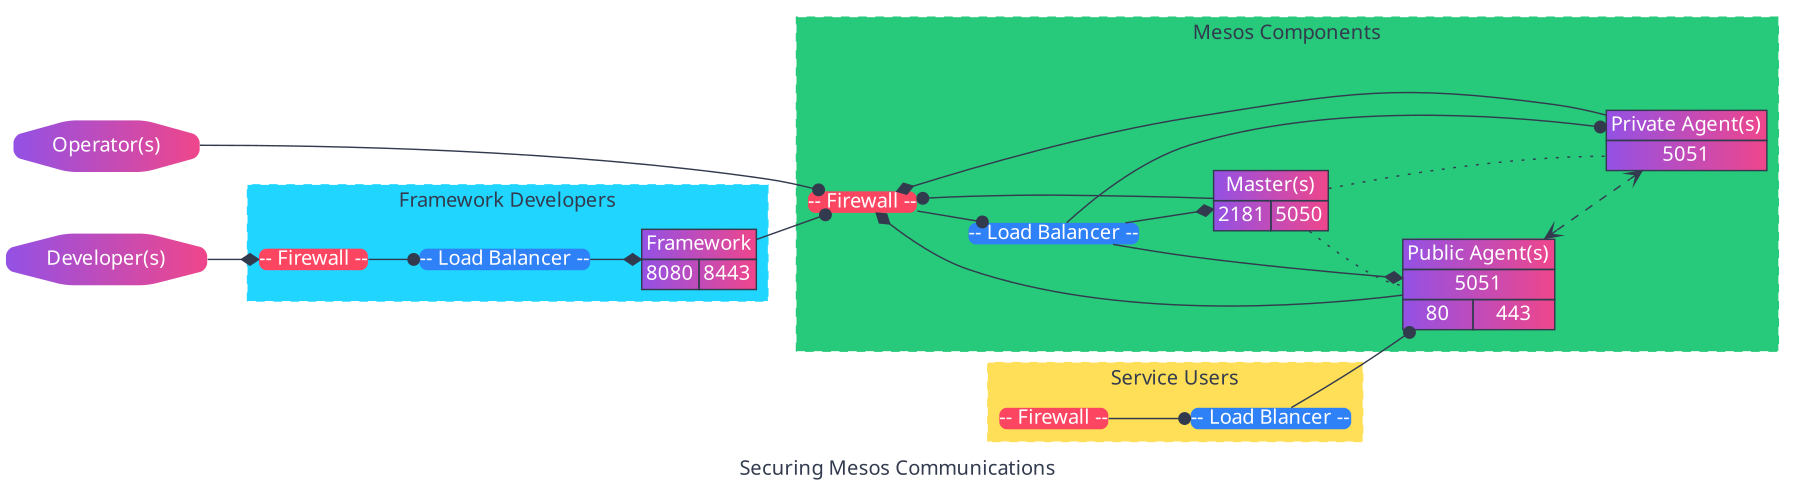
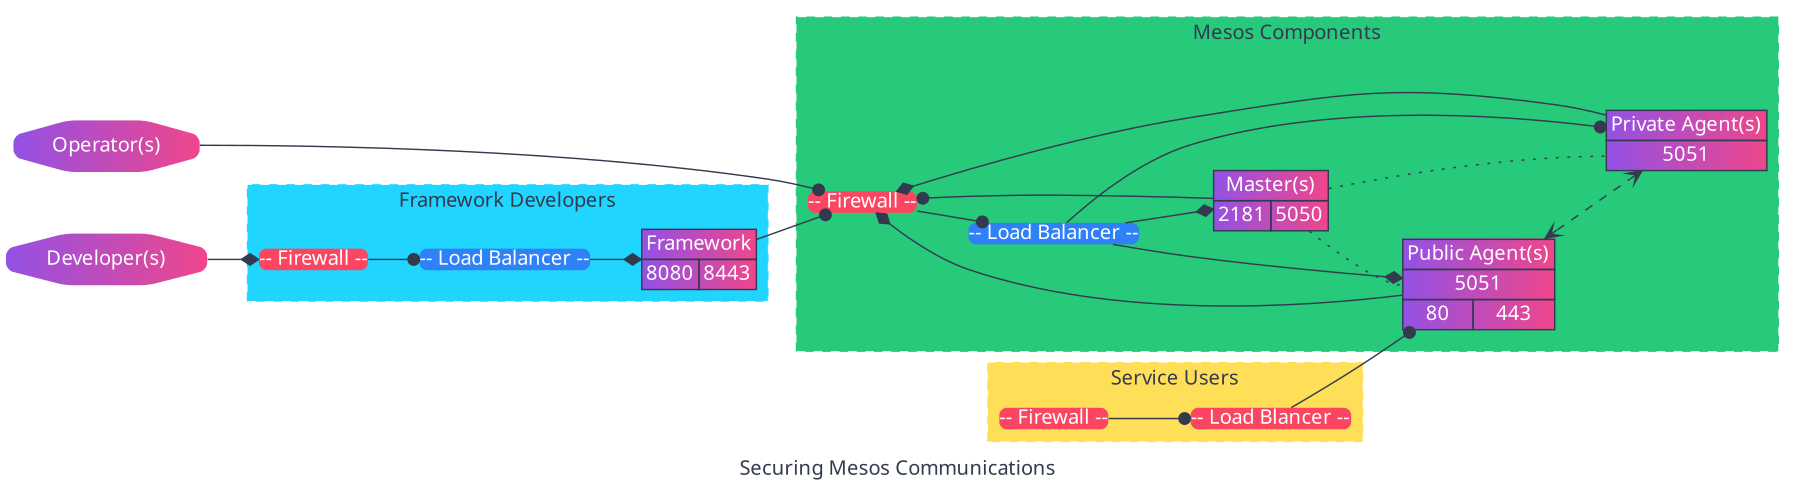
(1271, 419) -> (1271, 419)
